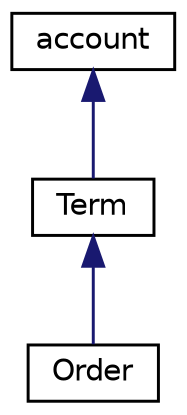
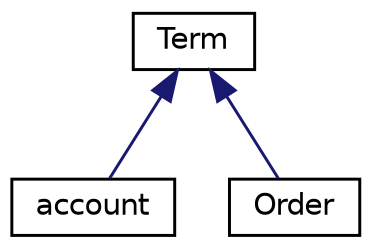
(93, 140) -> (136, 137)
